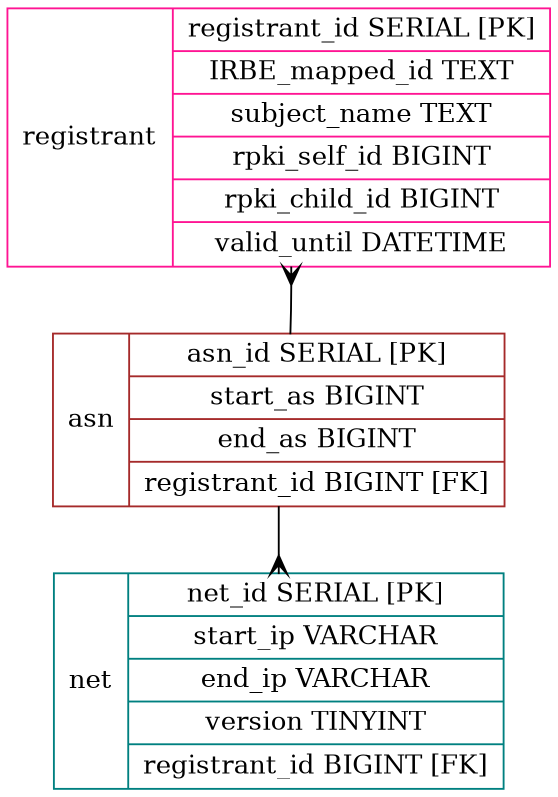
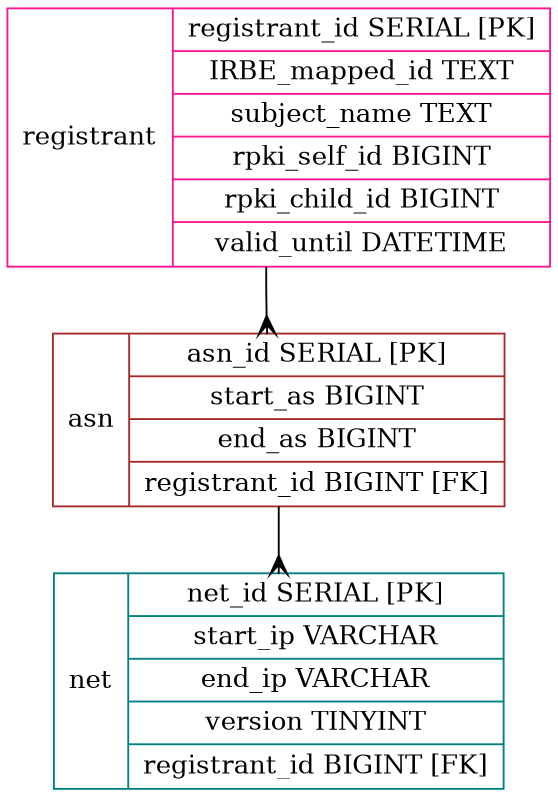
(291, 310) -> (266, 291)
